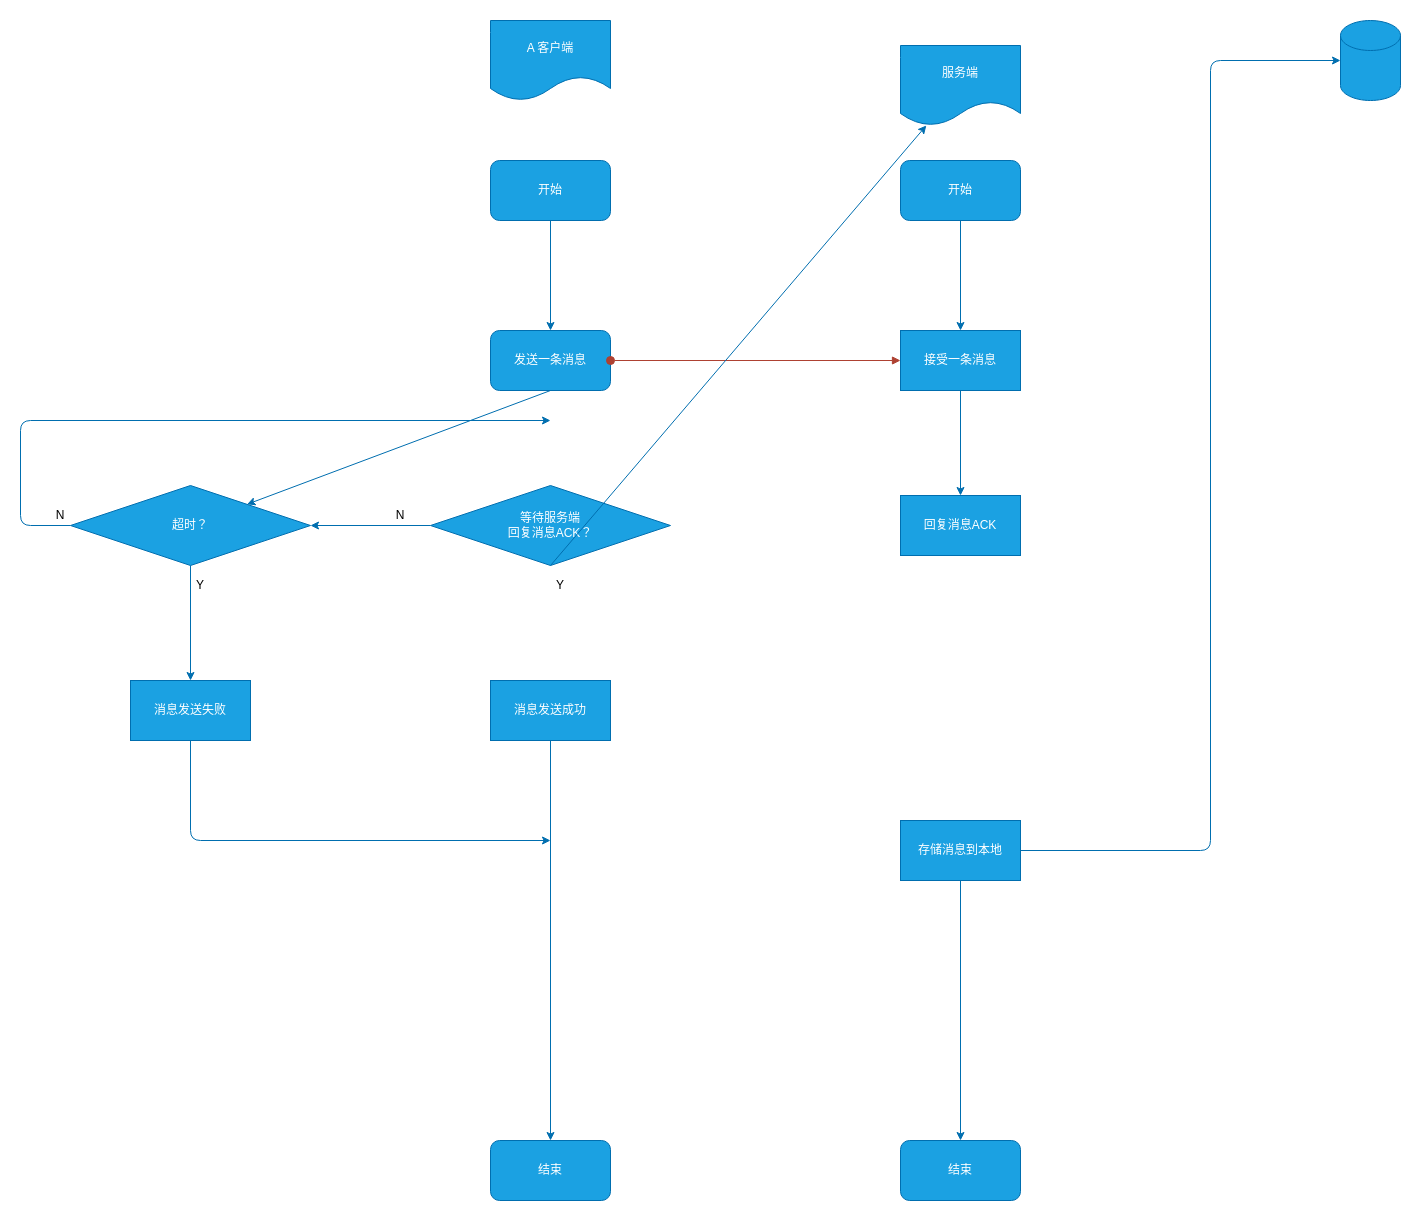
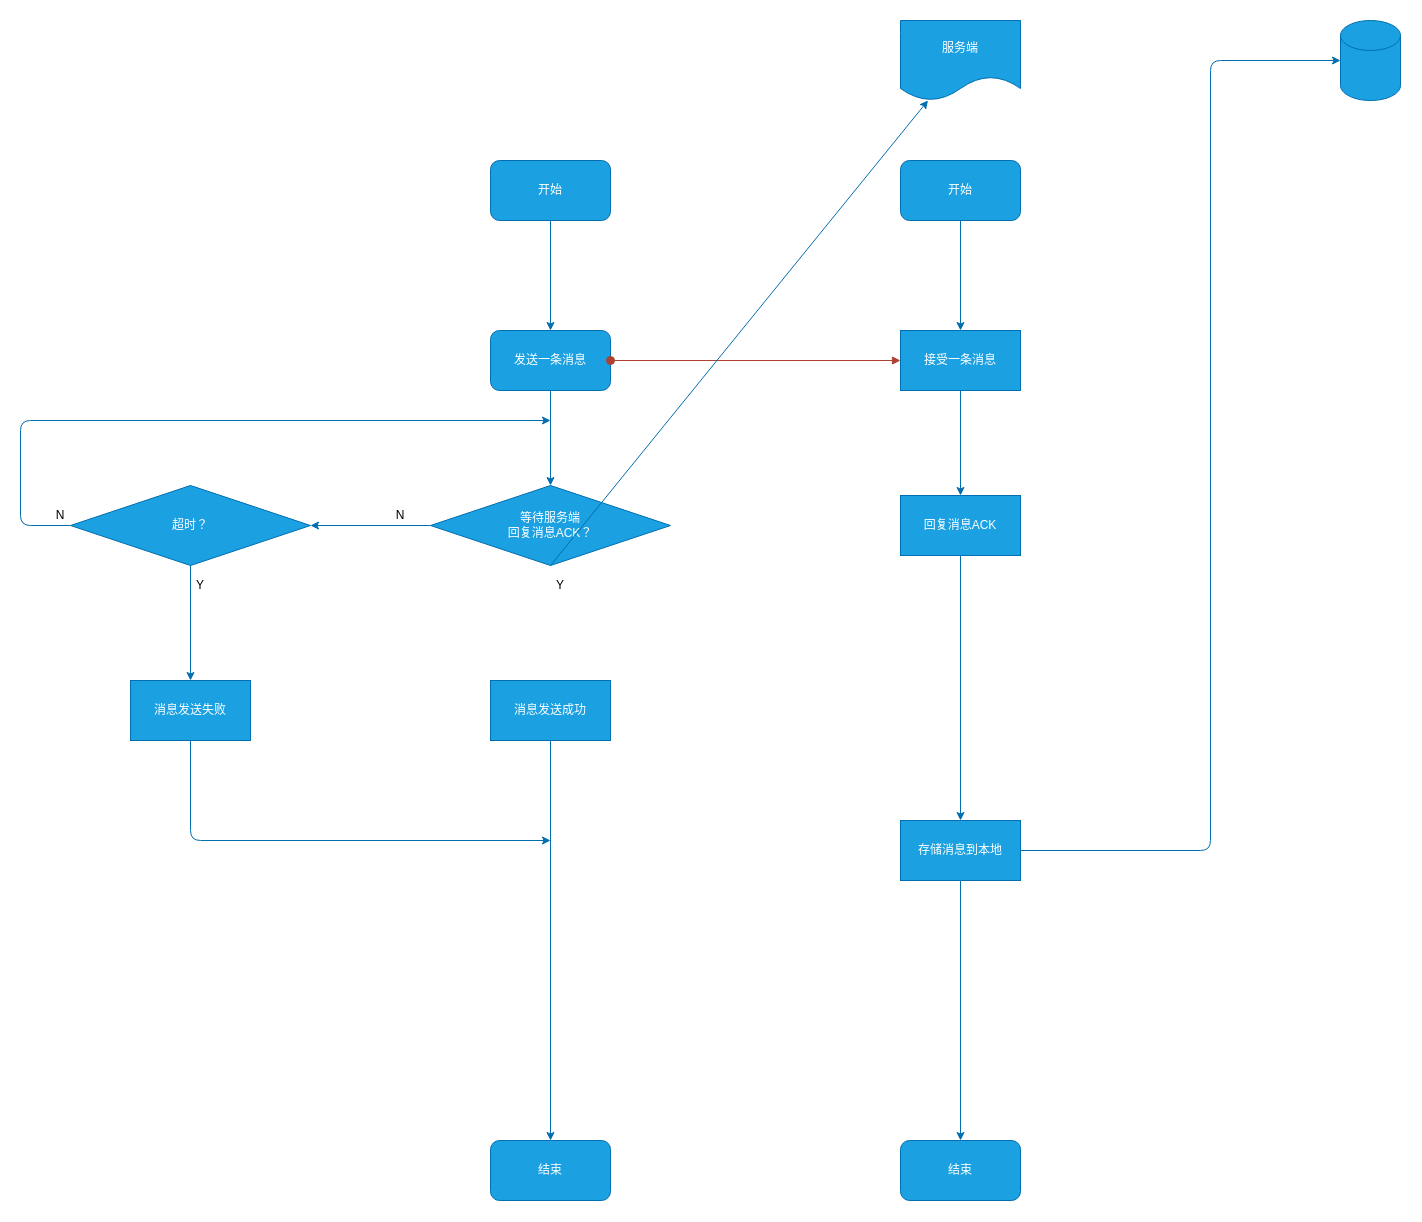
(551, 61) -> none
(961, 86) -> (961, 61)
(360, 462) -> (551, 435)
none -> (961, 685)
